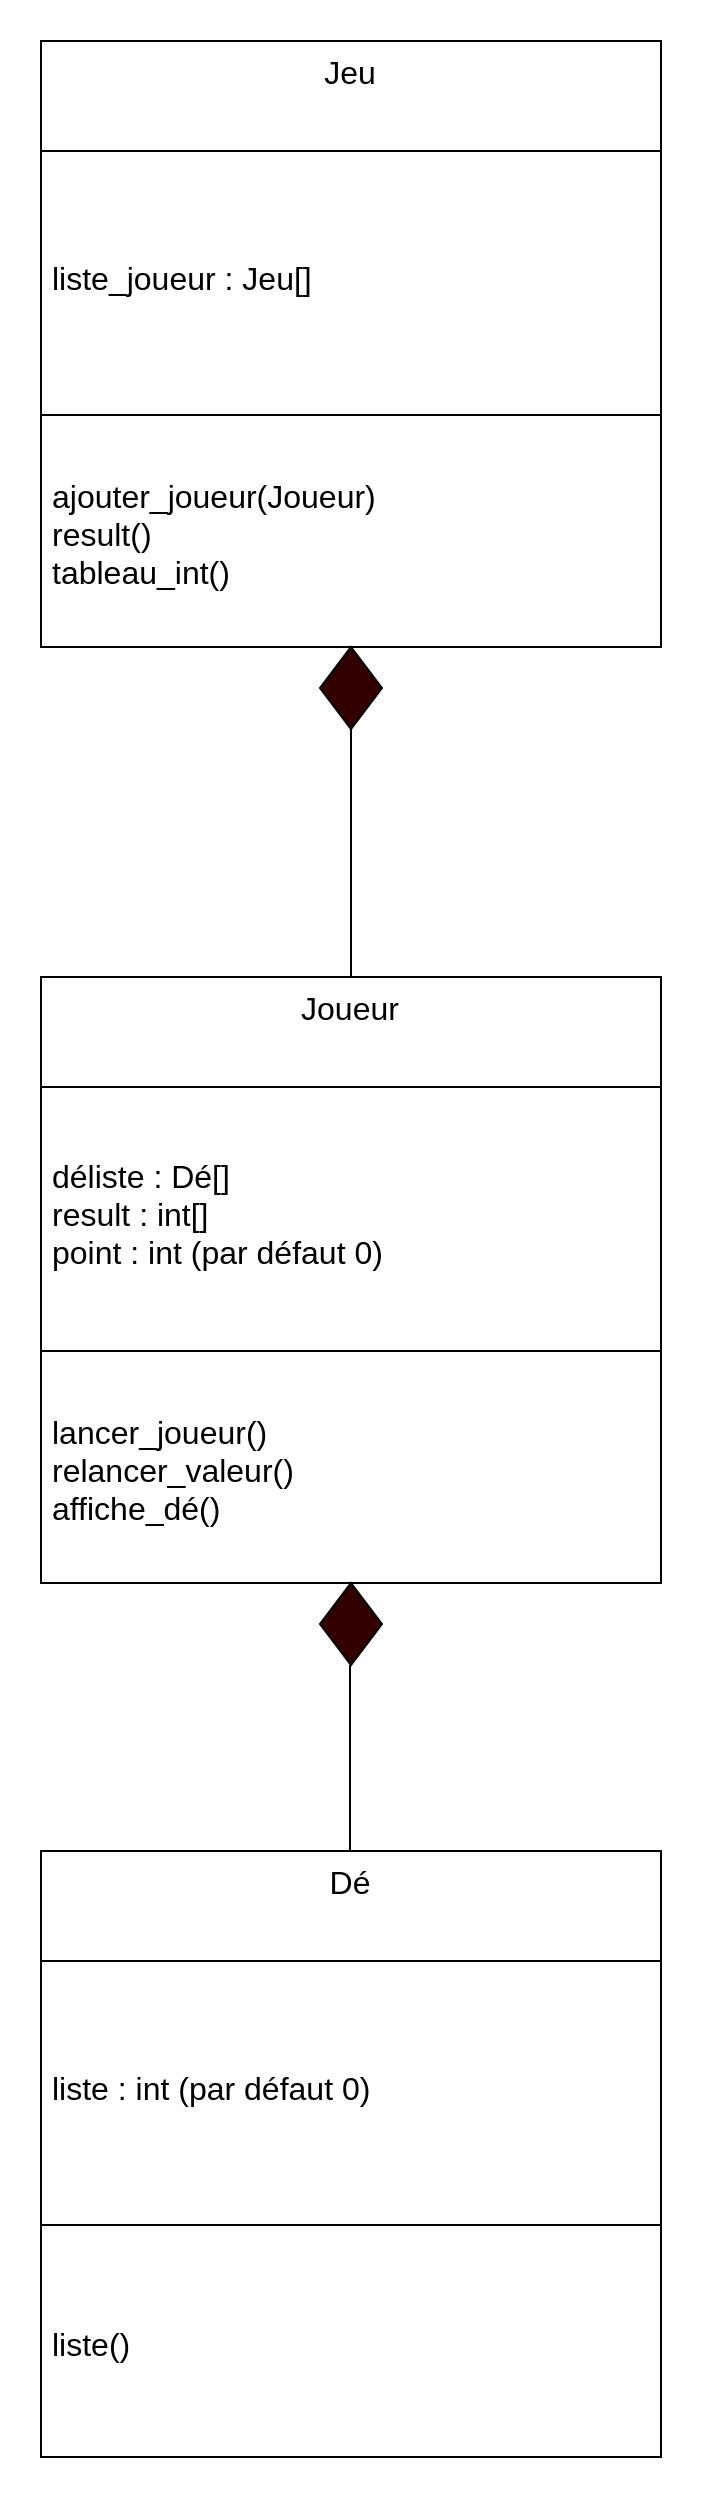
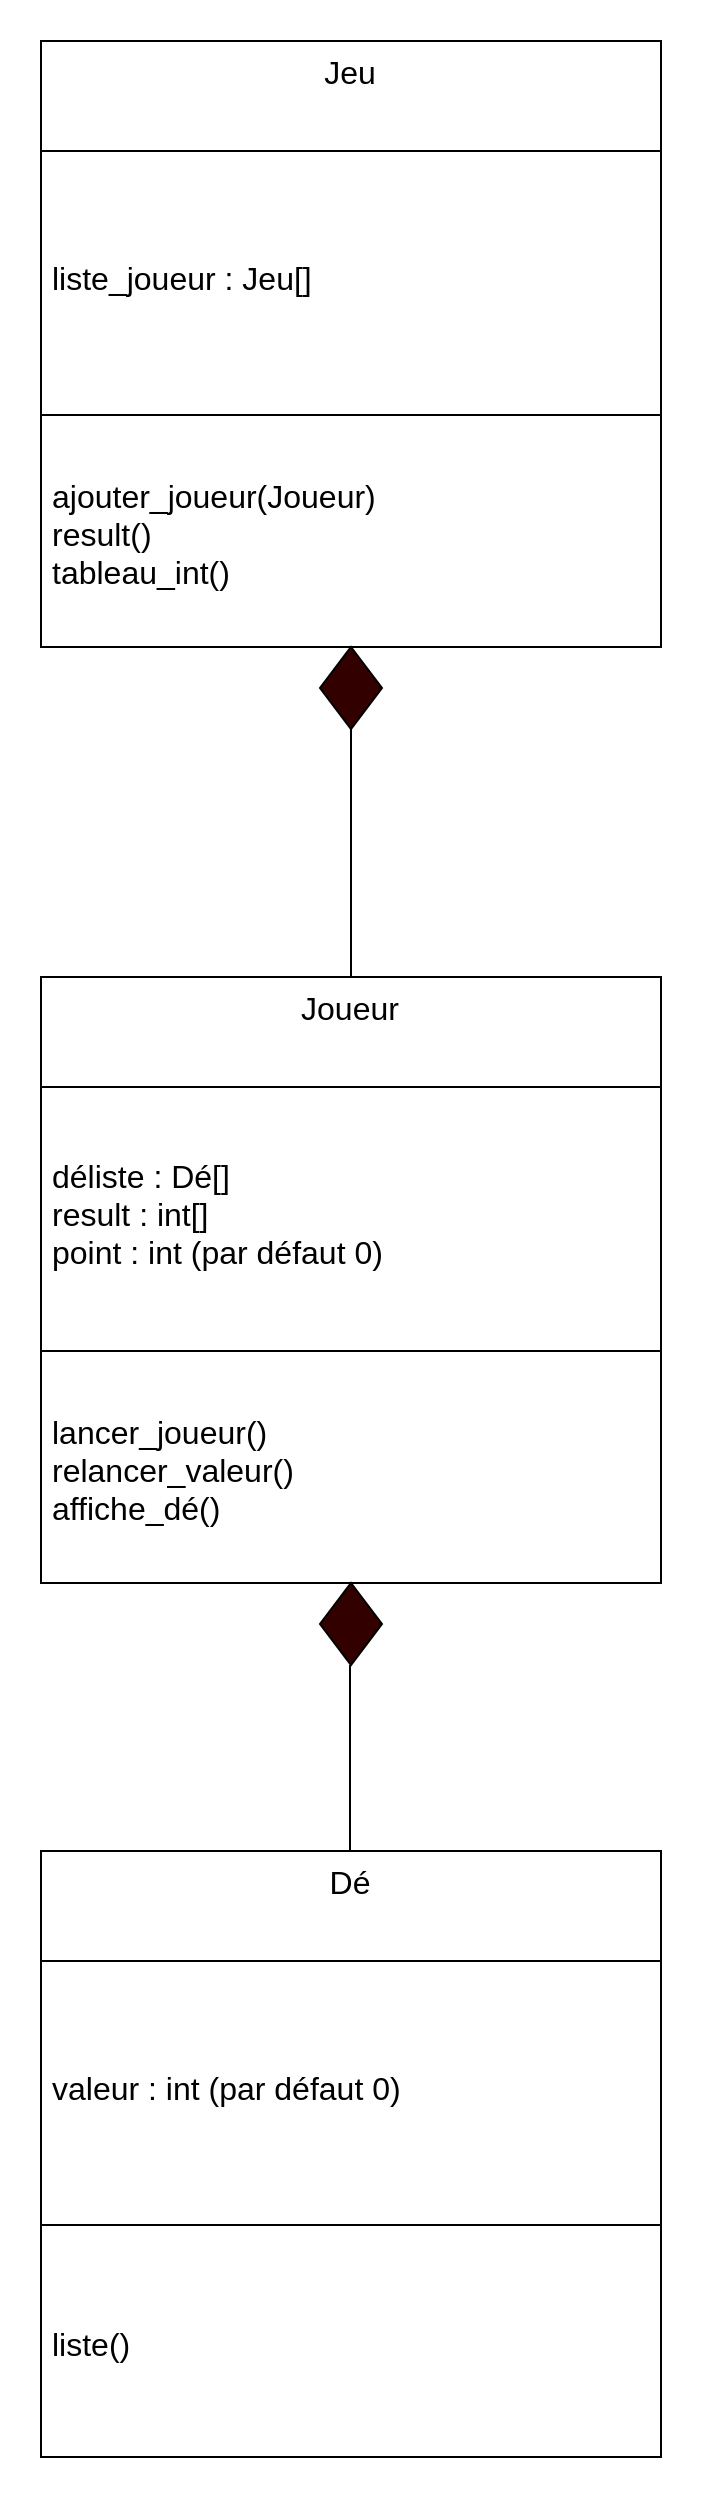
(249, 2089) -> (262, 2089)
